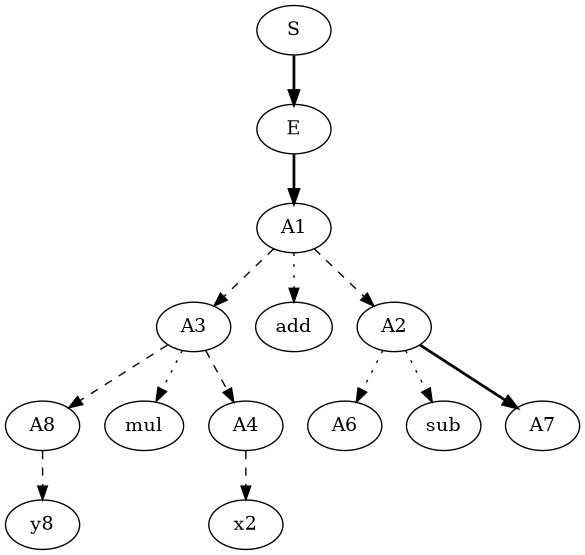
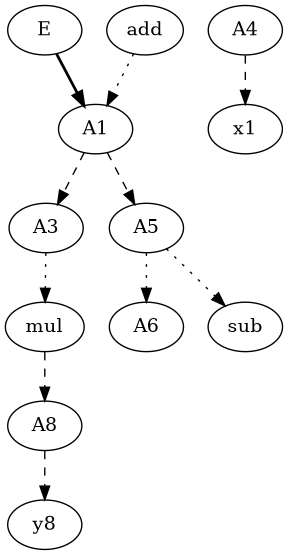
(294, 30) -> none
(294, 271) -> (123, 74)
(394, 327) -> (146, 228)
(216, 370) -> none
(124, 373) -> (45, 370)
(543, 426) -> none
(246, 525) -> (245, 129)
